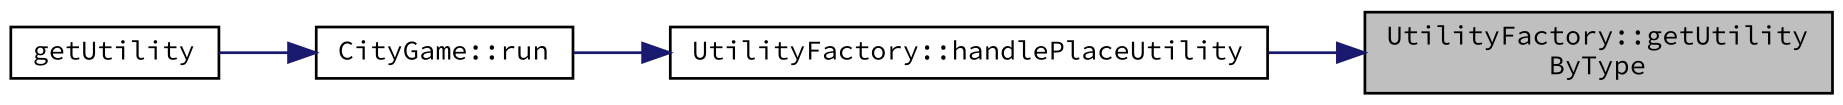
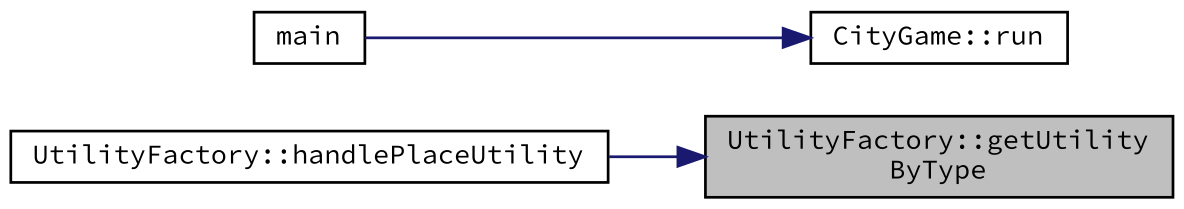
(115, 53) -> (309, 38)
(608, 53) -> none
